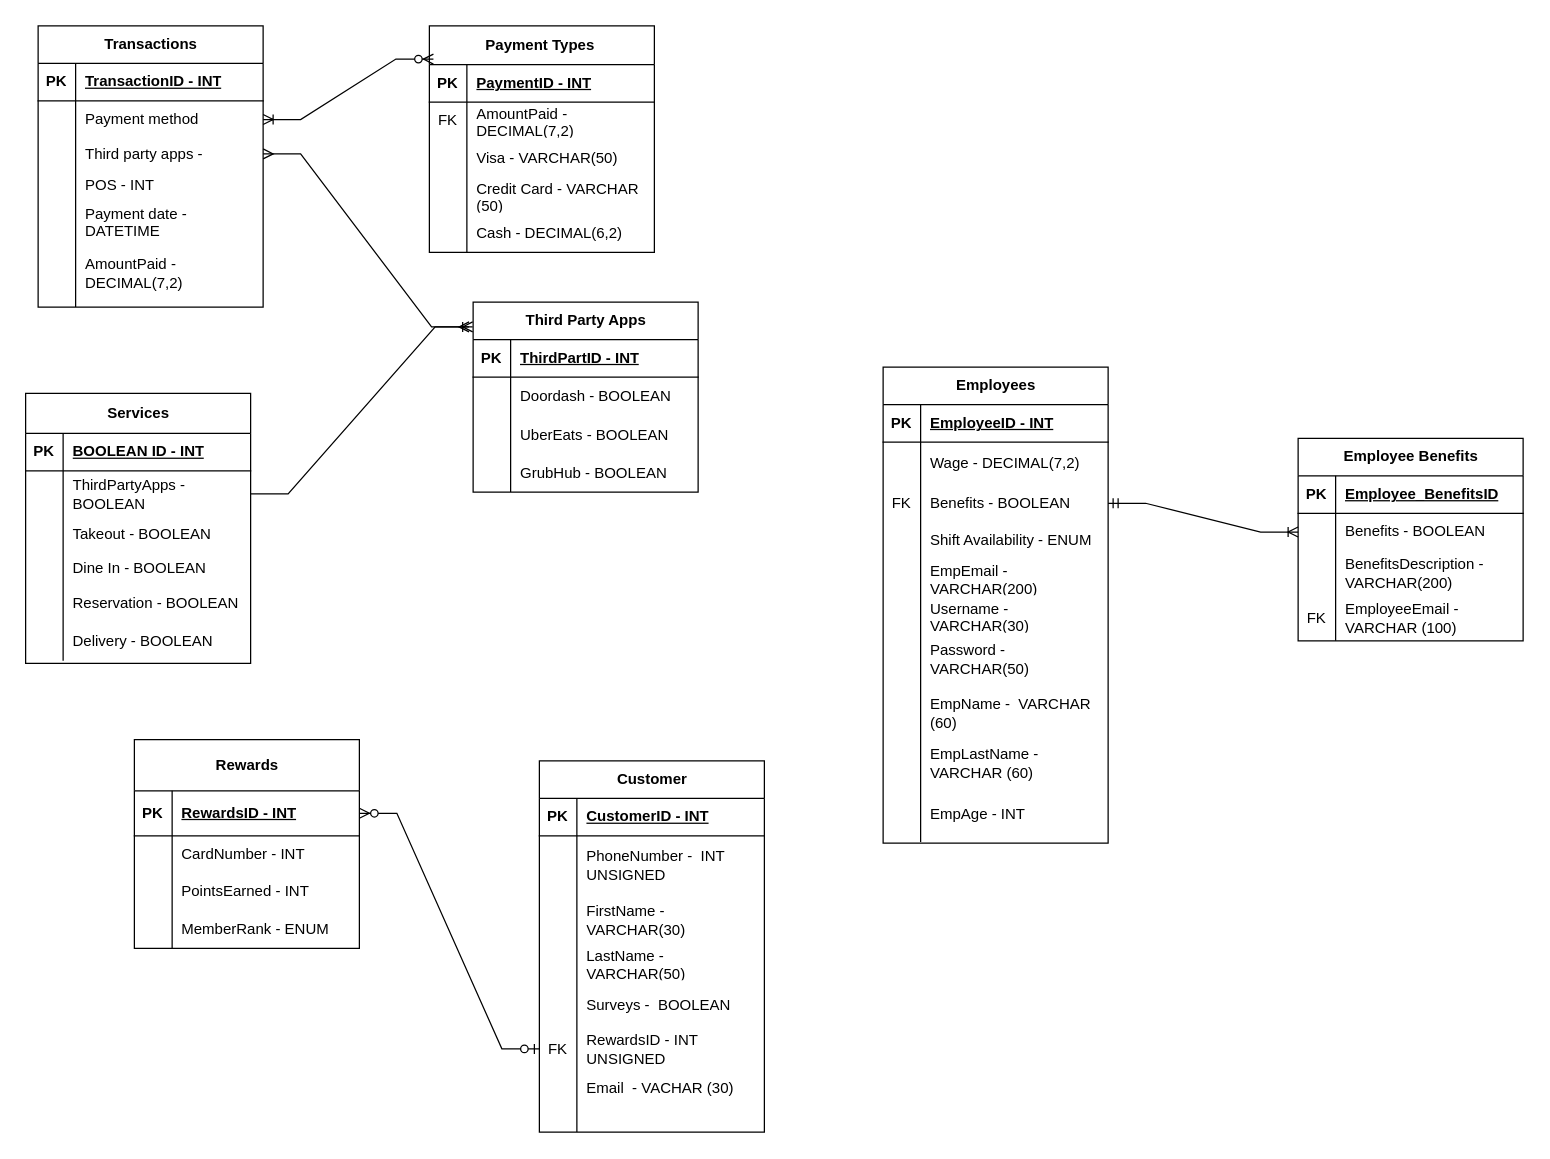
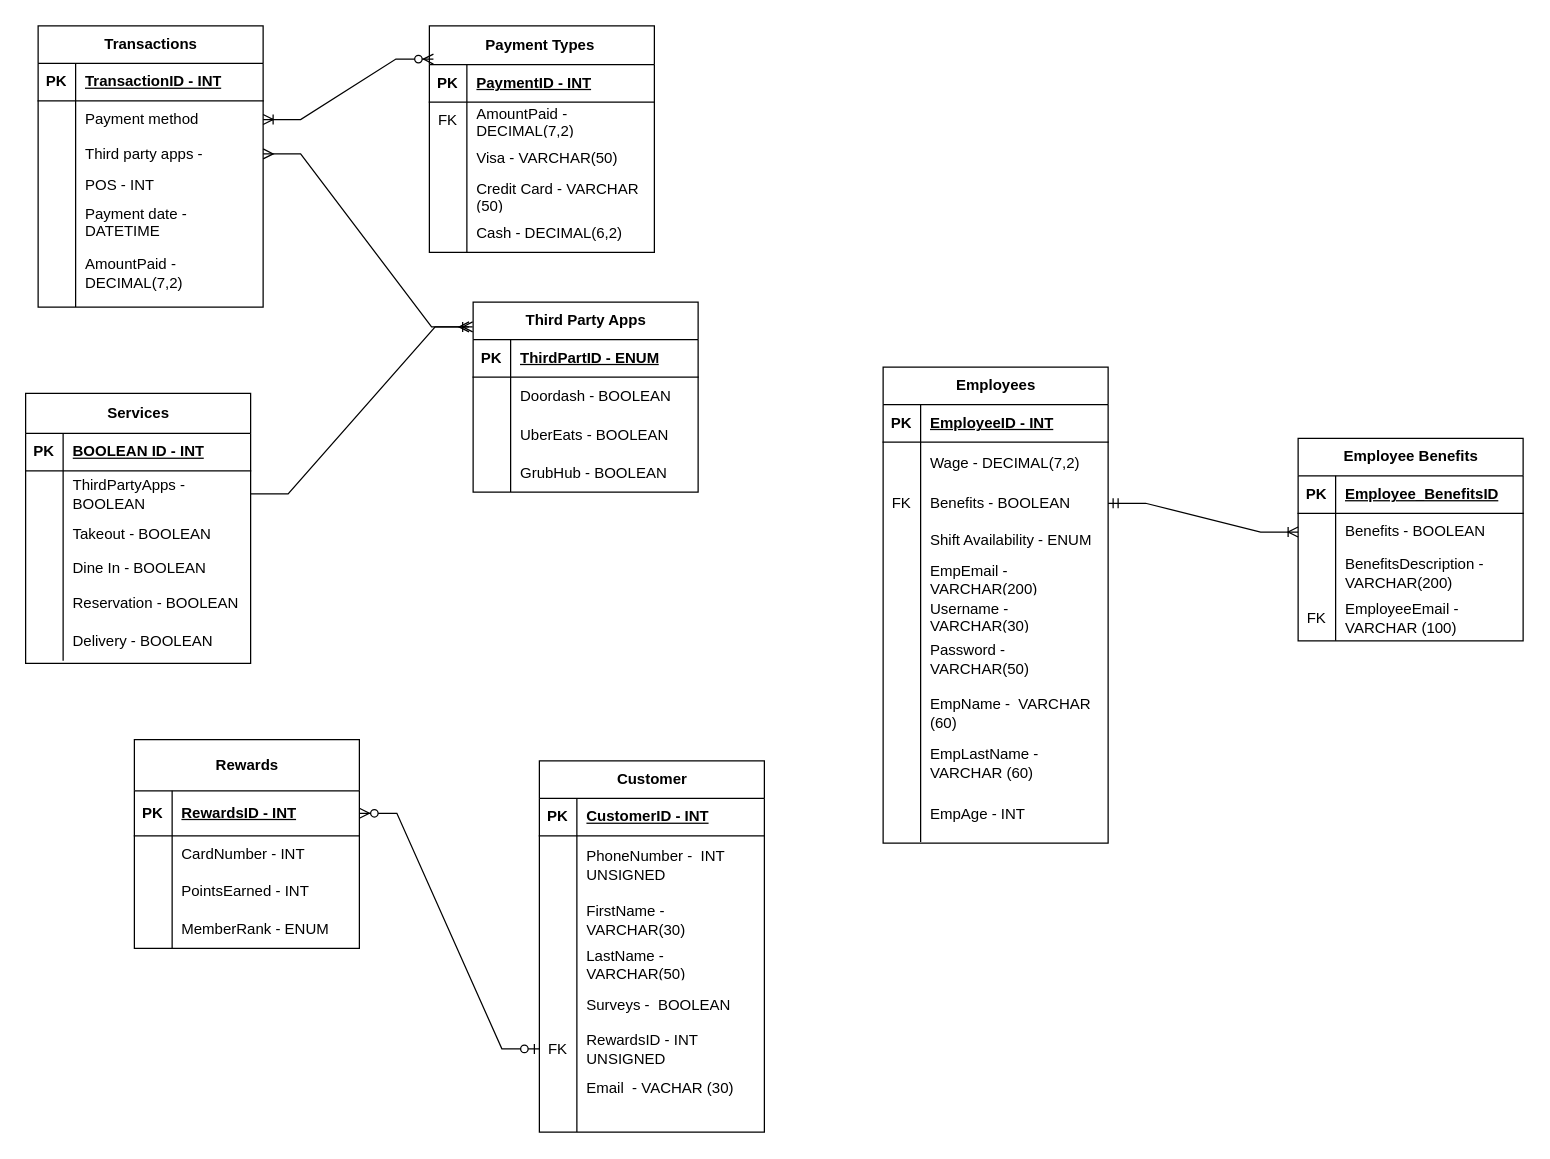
(586, 358) -> (590, 358)
